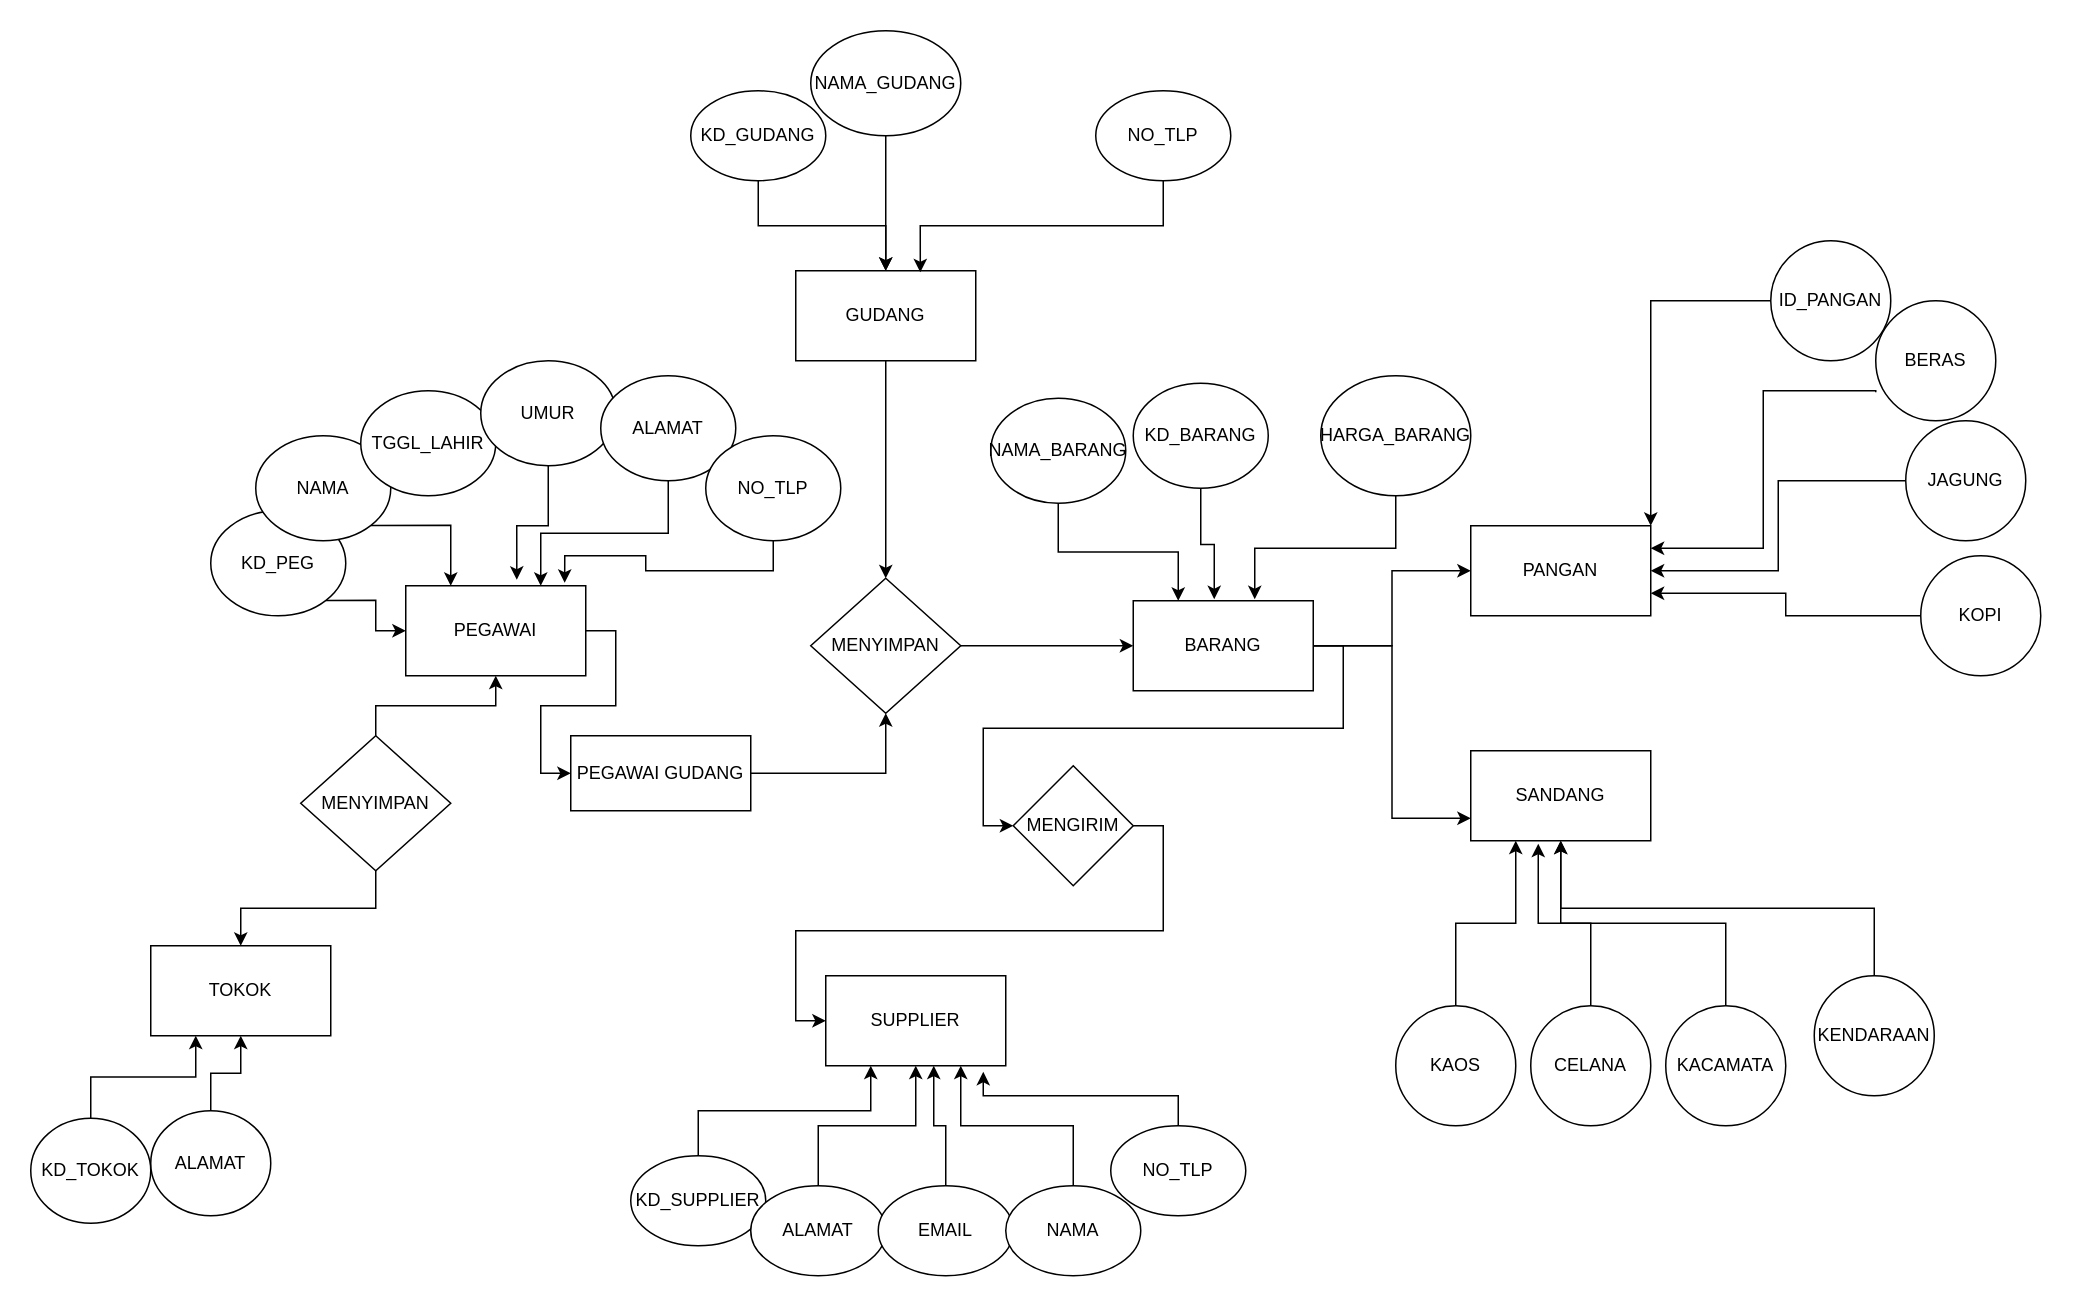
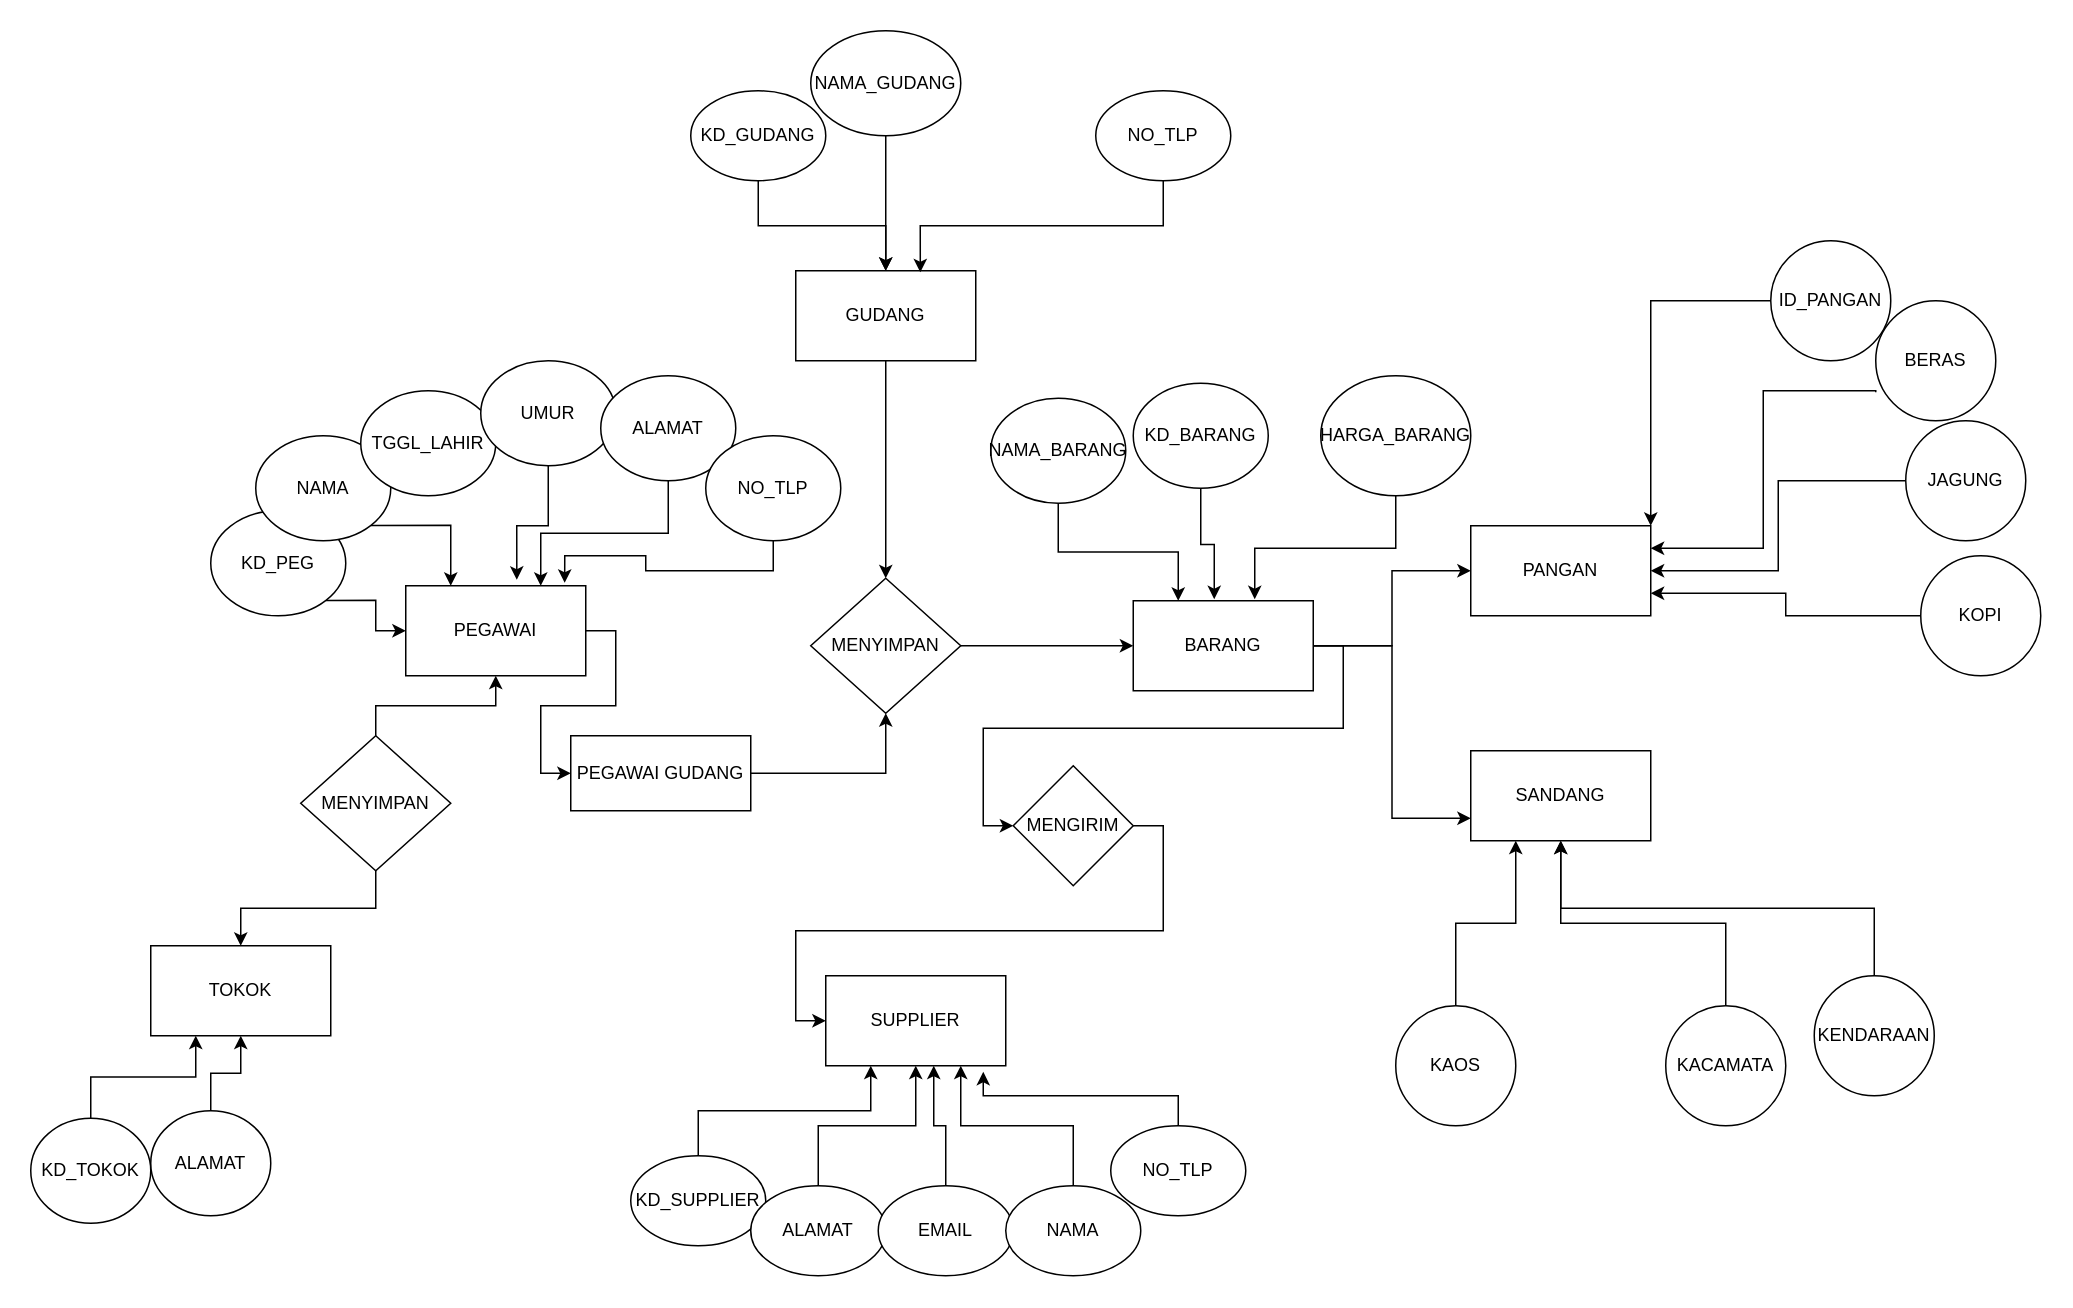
(1538, 898) -> none
(1591, 1066) -> none
